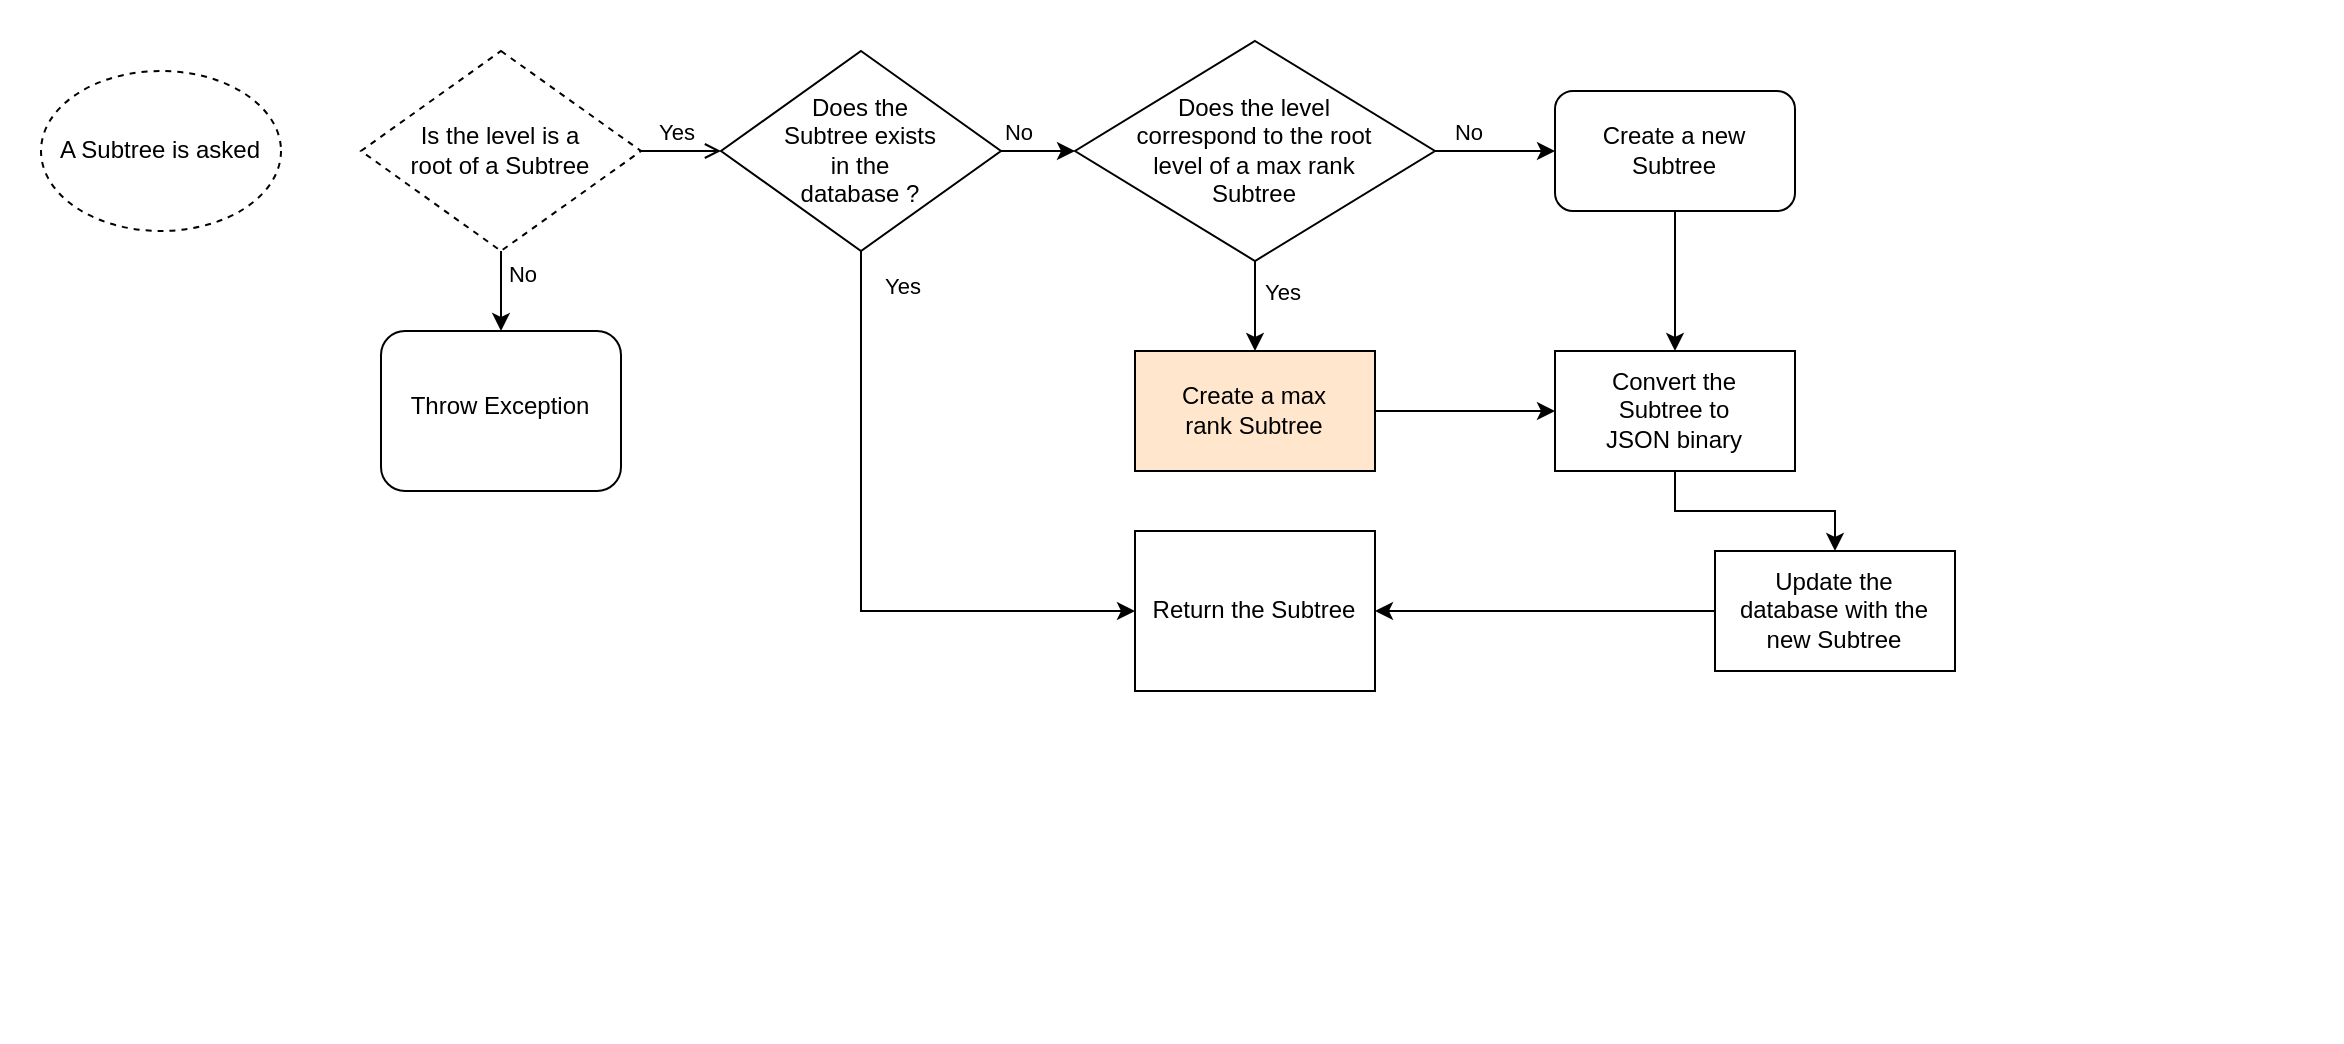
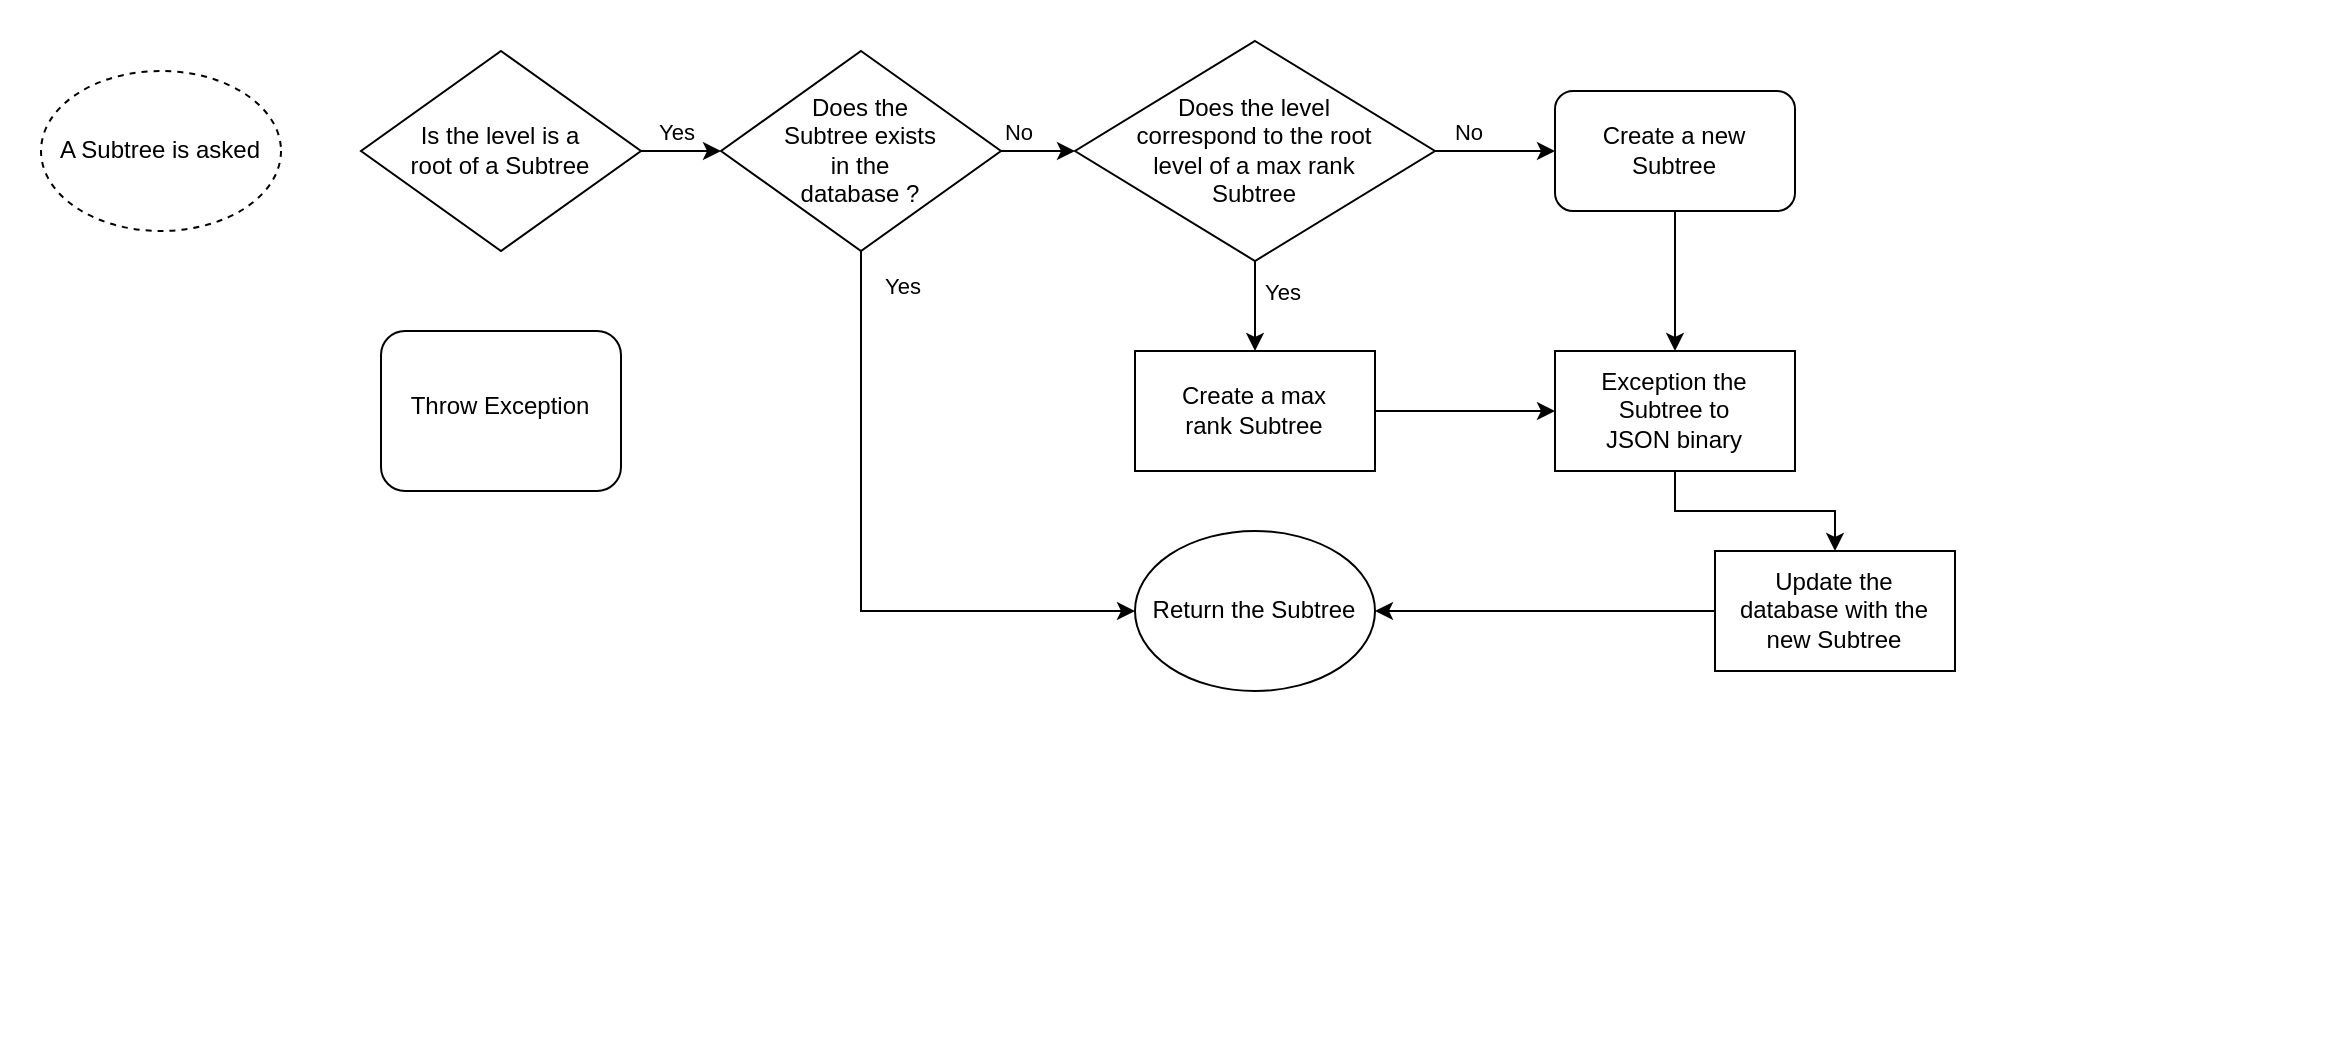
(501, 151) -> (501, 151)
(708, 151) -> (706, 151)
(501, 284) -> none
(1255, 411) -> (1255, 411)
(1675, 411) -> (1675, 411)
(1255, 611) -> (1255, 611)
